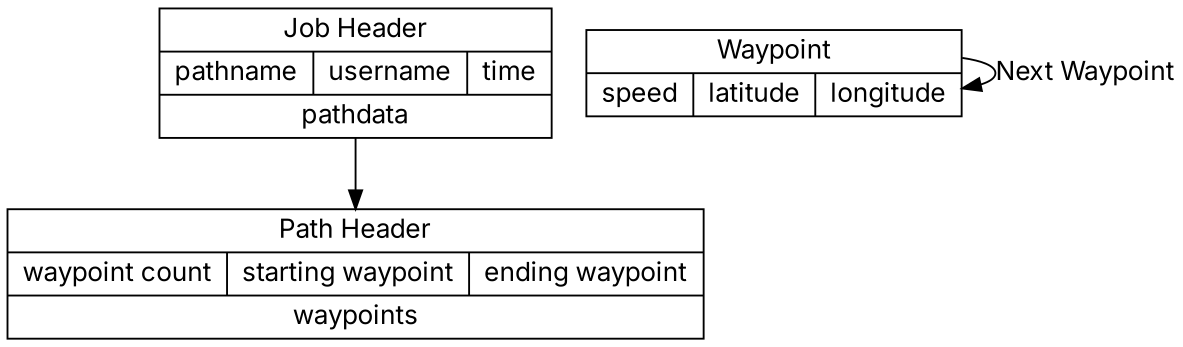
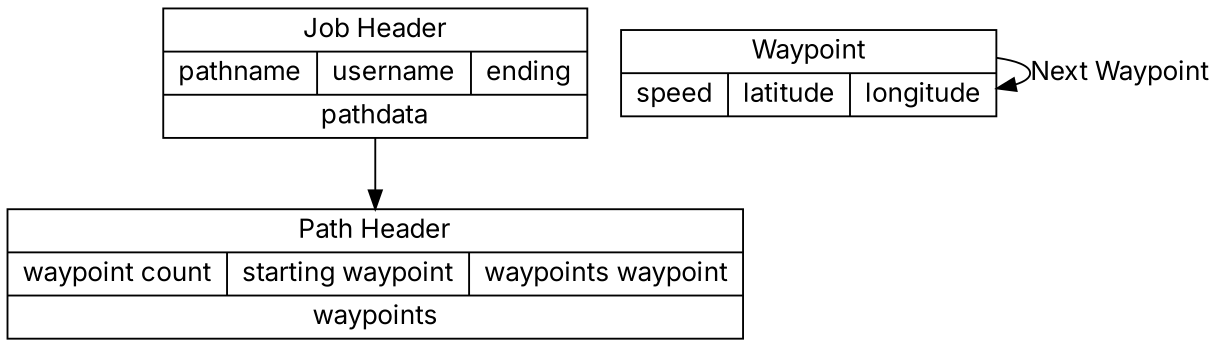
(509, 72) -> (529, 72)
(586, 273) -> (606, 273)
